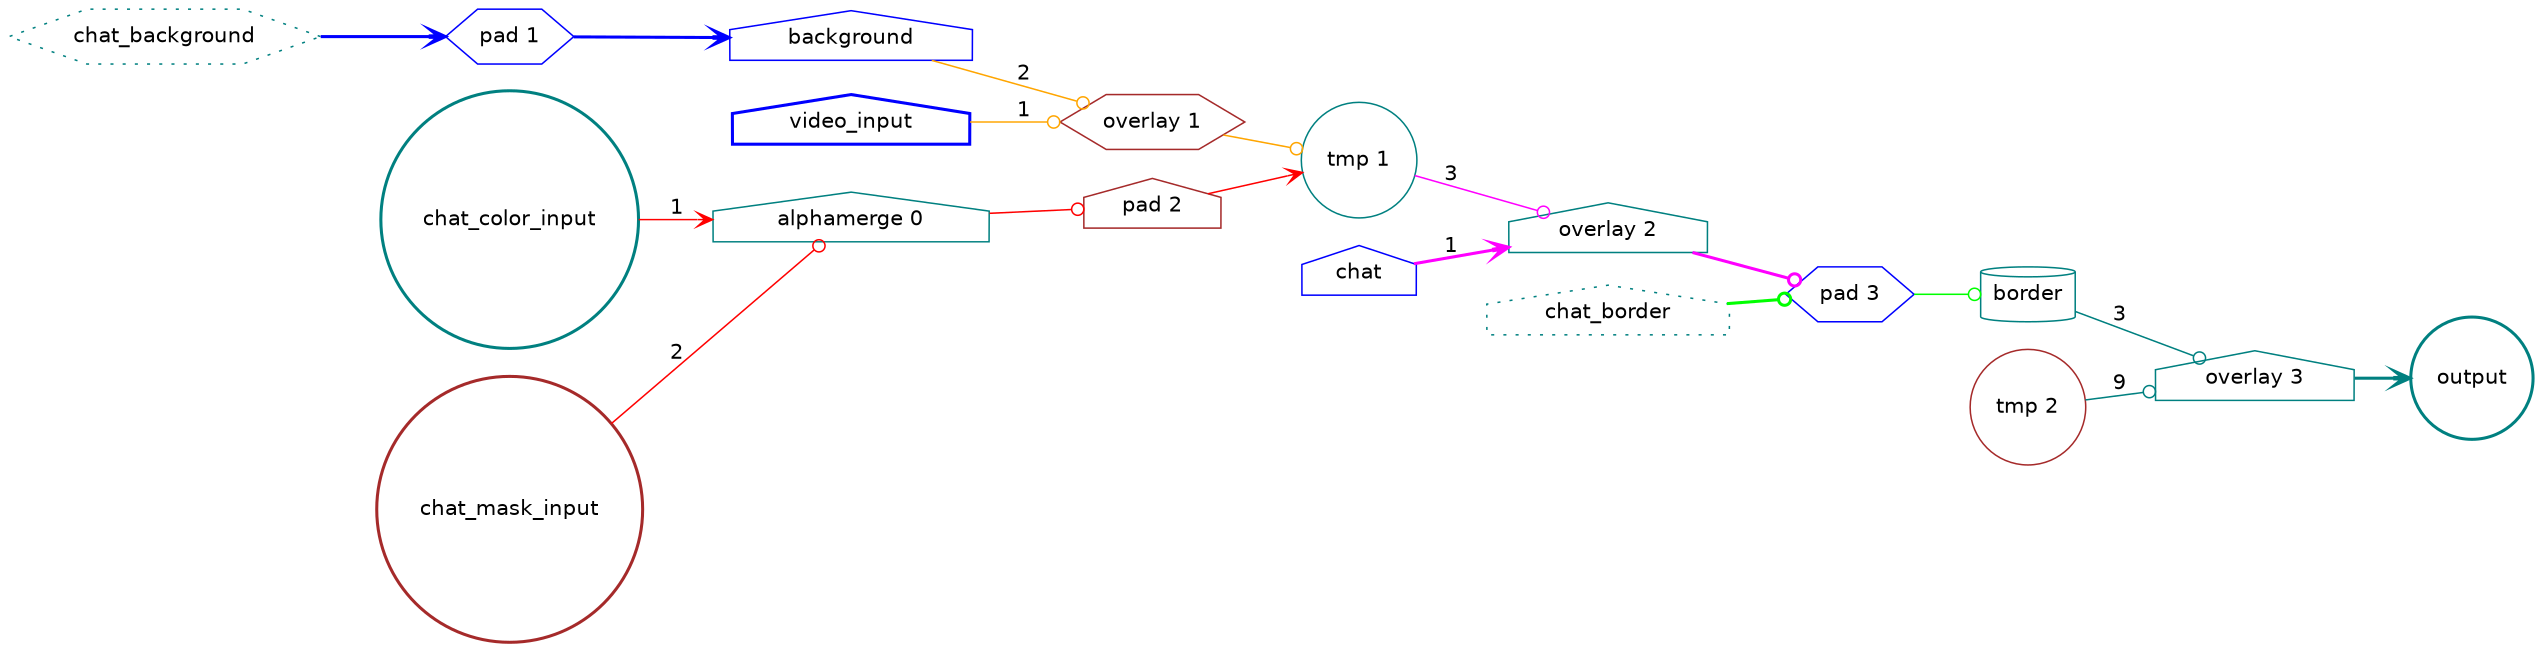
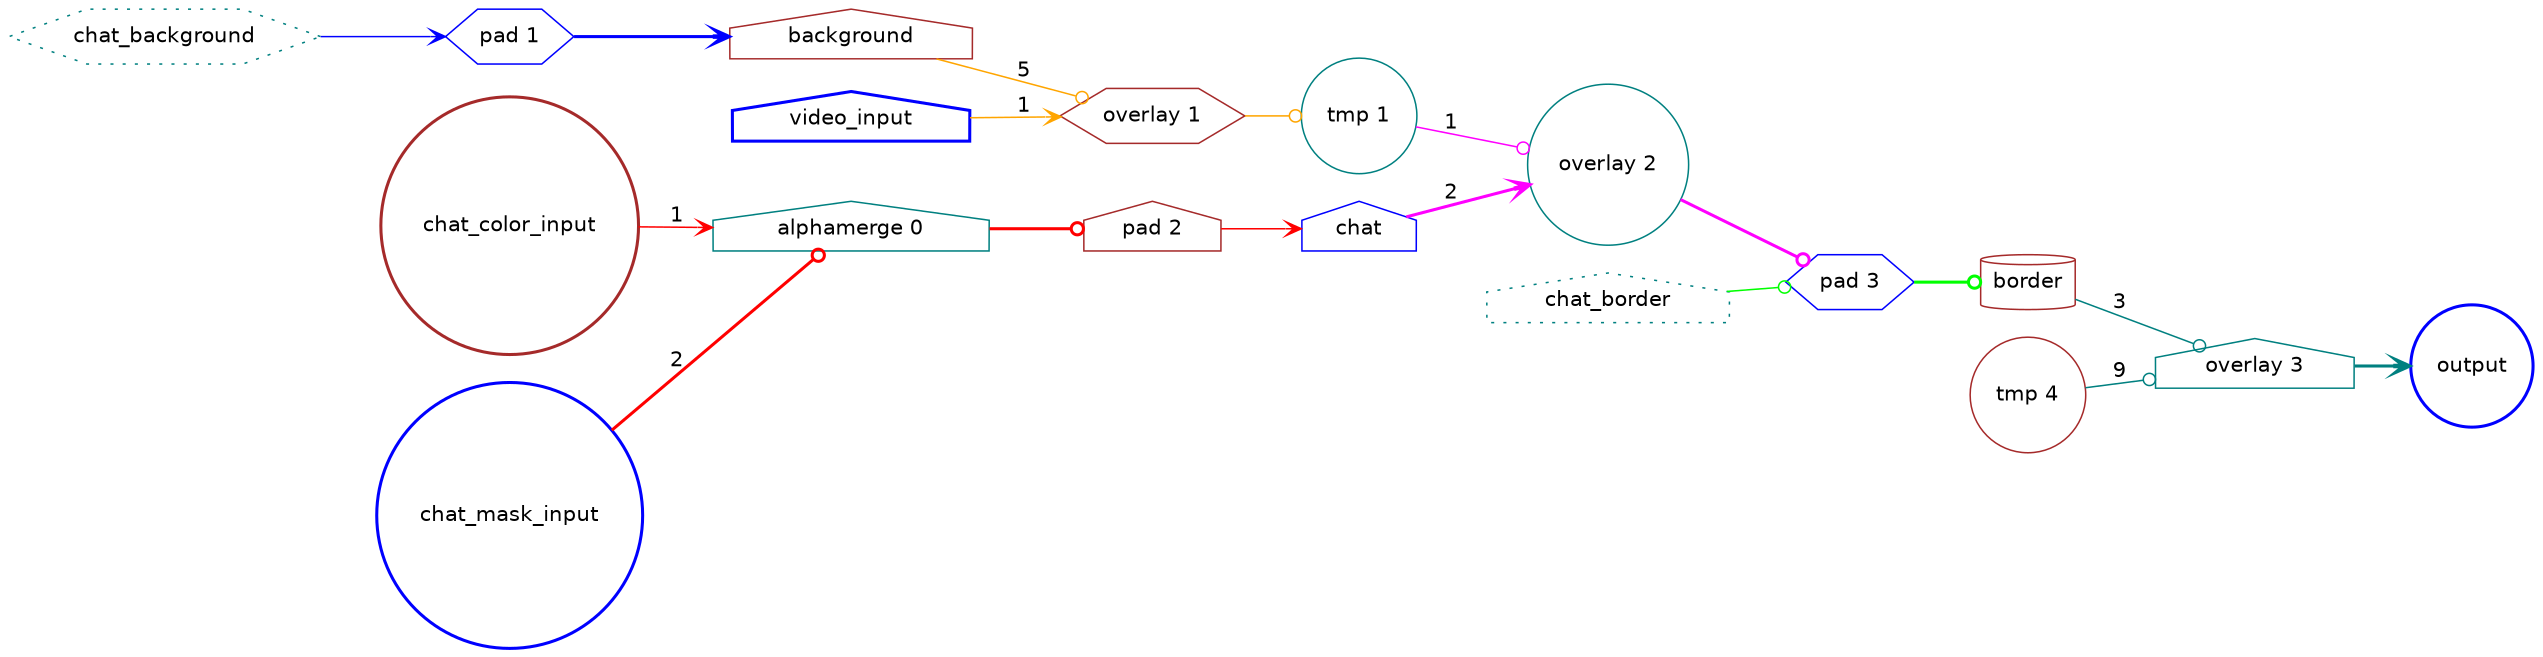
(375, 37) -> (375, 37)
(851, 38) -> (851, 37)
(1025, 74) -> (1025, 71)
(1009, 122) -> (1008, 117)
(1452, 175) -> (1452, 123)
(1248, 185) -> (1253, 229)
(1030, 211) -> (1030, 229)
(510, 220) -> (510, 226)
(1608, 230) -> (1608, 165)
(1452, 246) -> (1452, 193)
(1941, 294) -> (1941, 282)
(2028, 294) -> (2028, 282)
(1753, 302) -> (1753, 289)
(713, 337) -> (713, 345)
(2472, 378) -> (2472, 366)
(2028, 407) -> (2028, 395)
(510, 509) -> (510, 515)
